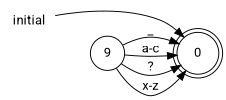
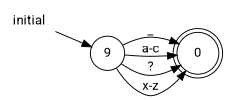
(118, 12) -> (69, 37)
